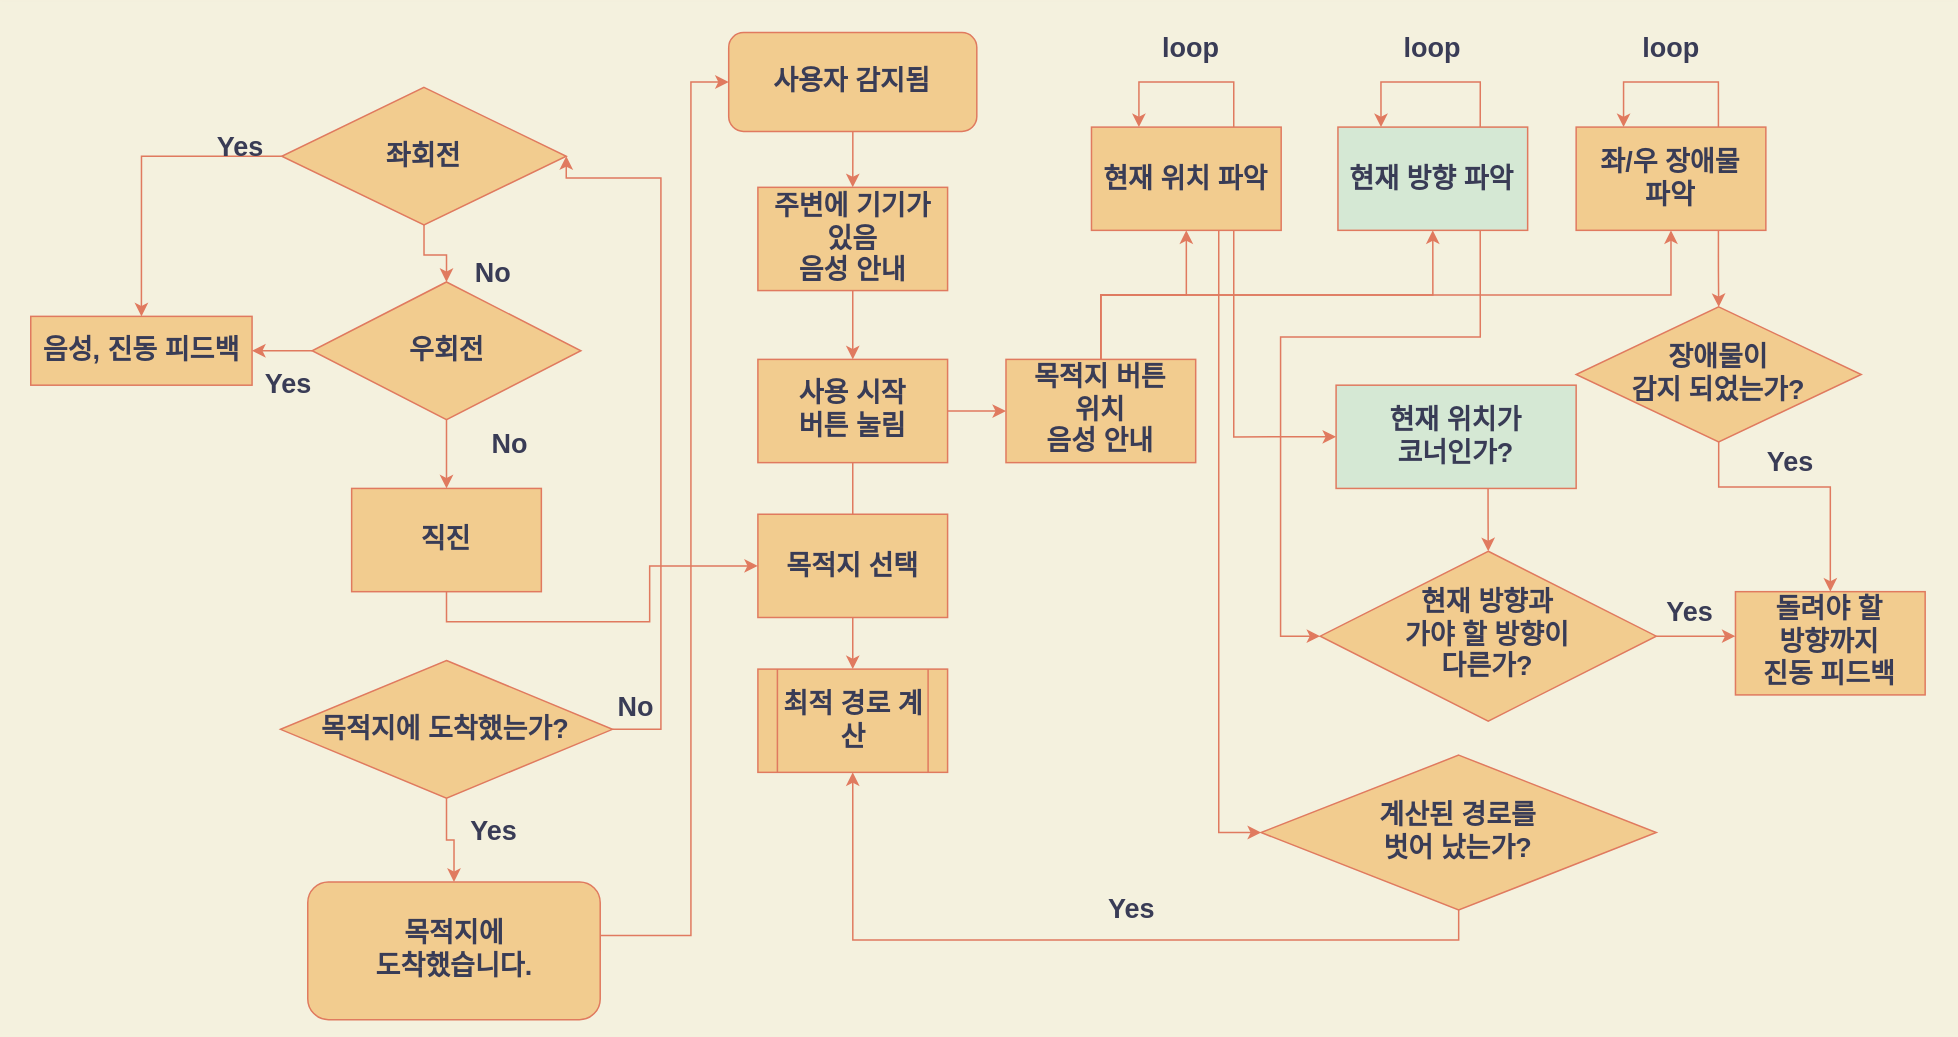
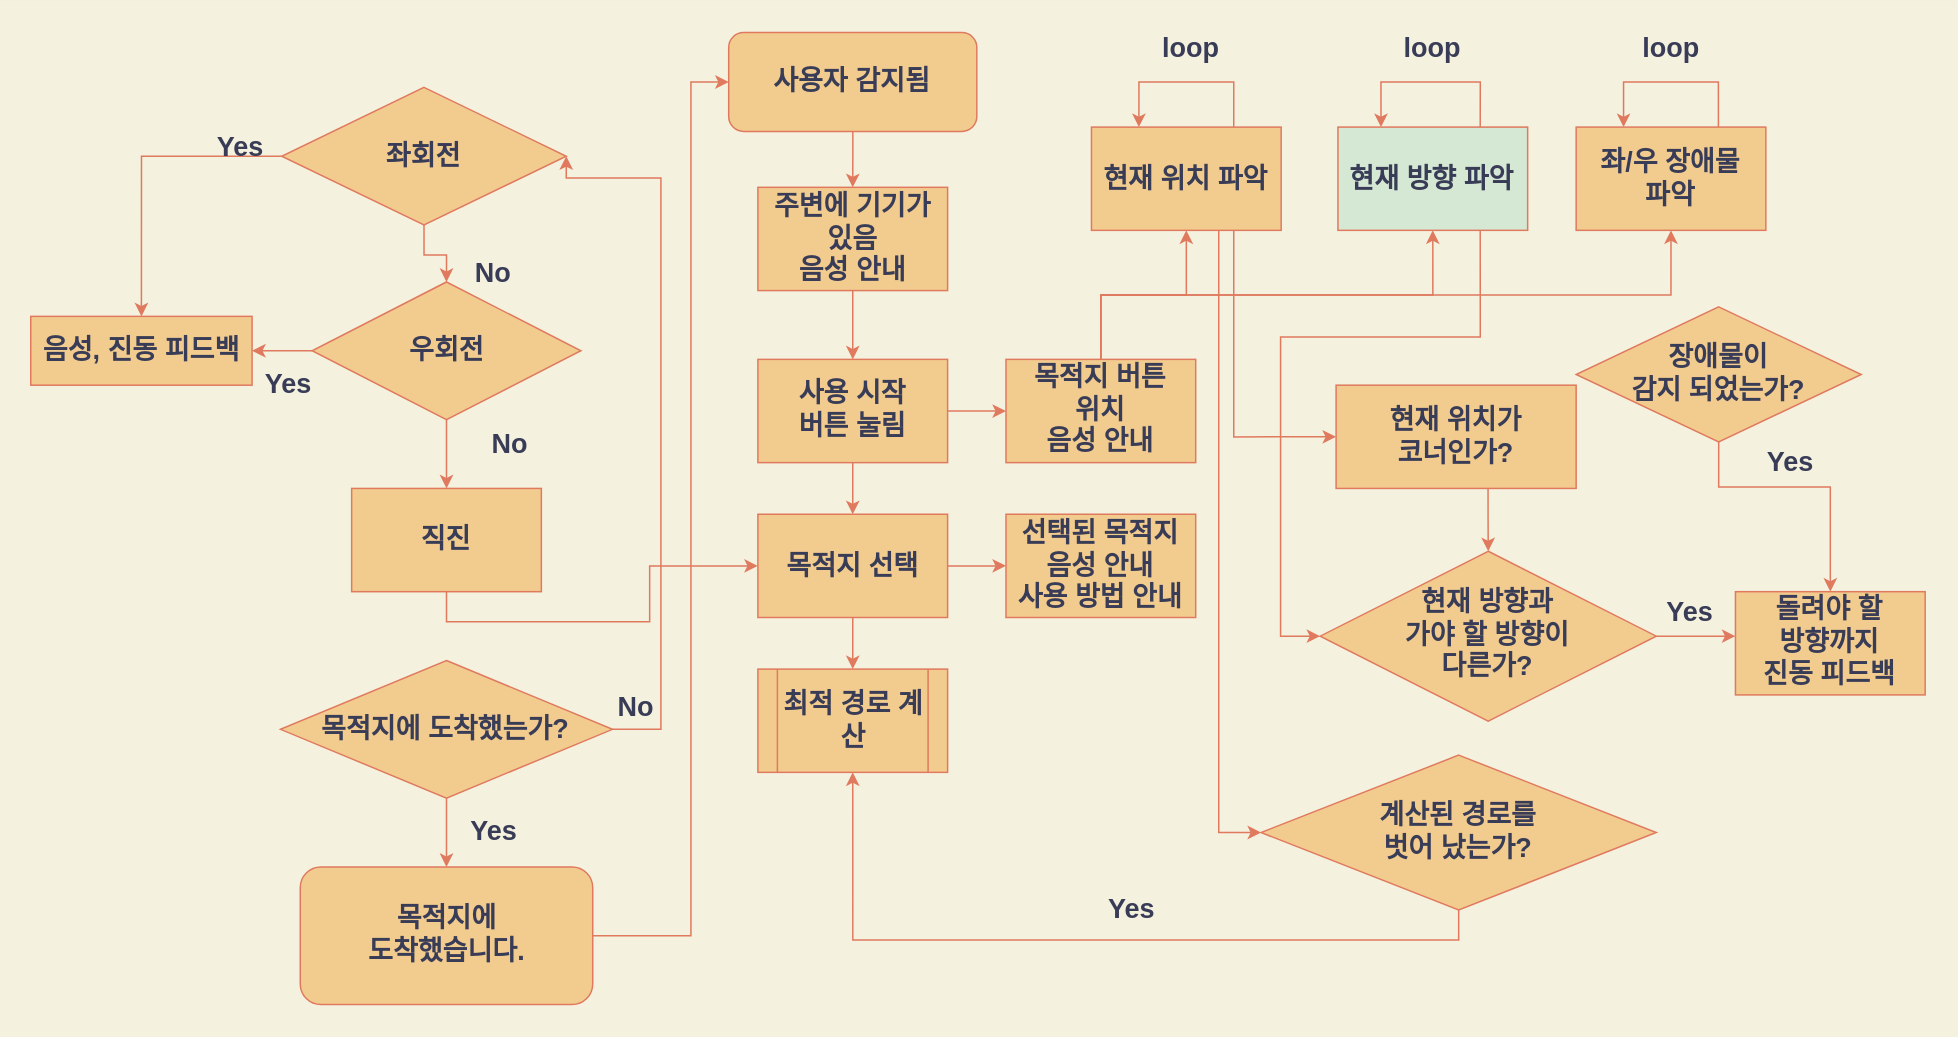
(1718, 261) -> none
(1456, 437) -> (1456, 437)
(853, 507) -> (853, 502)
none -> (971, 566)
none -> (1101, 566)
(454, 950) -> (446, 935)
